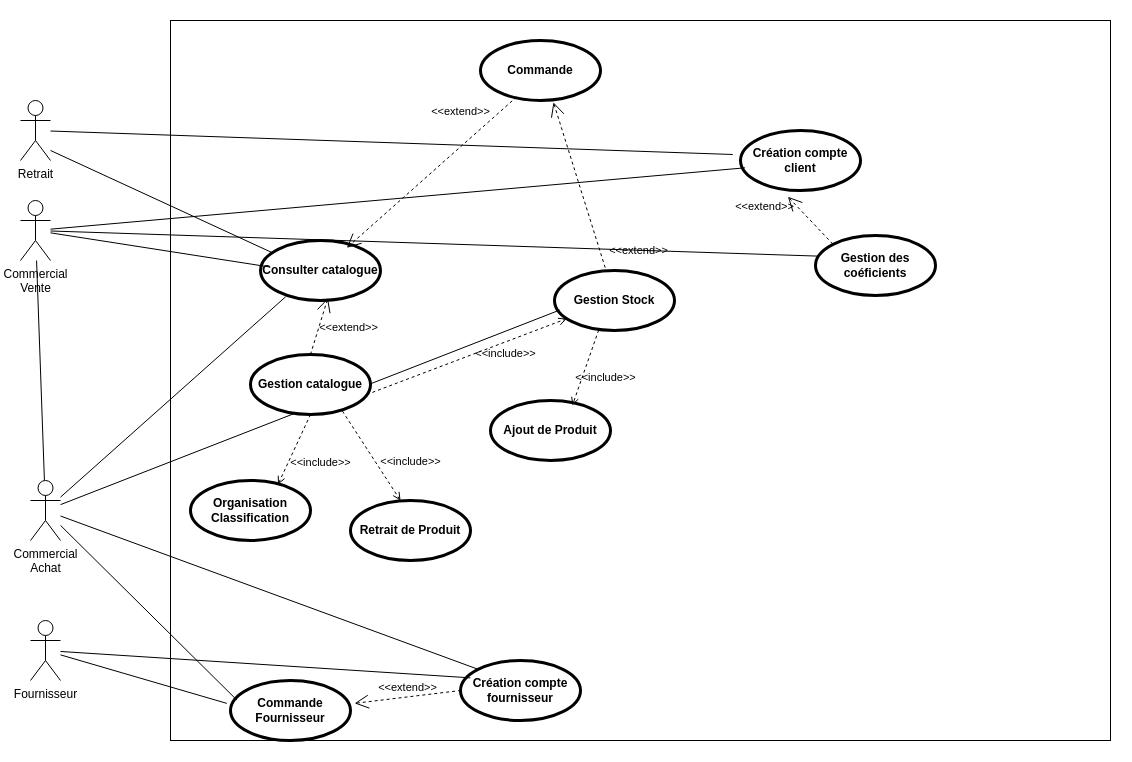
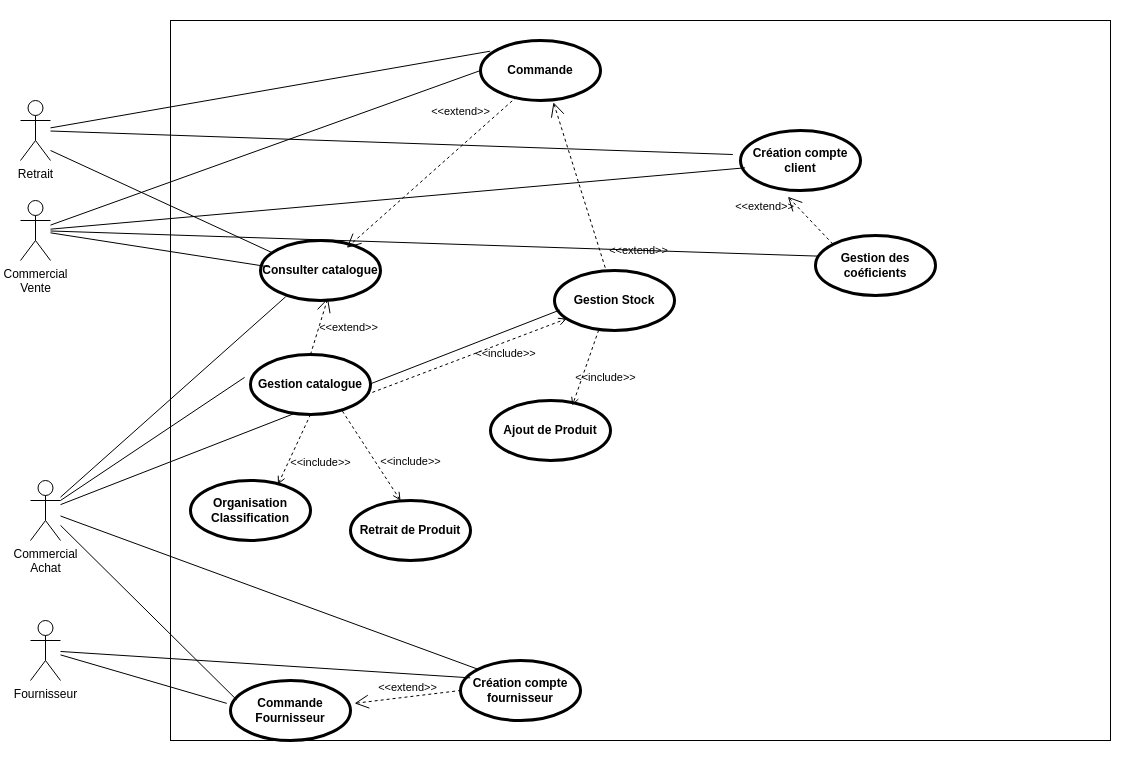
none -> (270, 90)
(41, 371) -> (266, 148)
none -> (153, 439)
